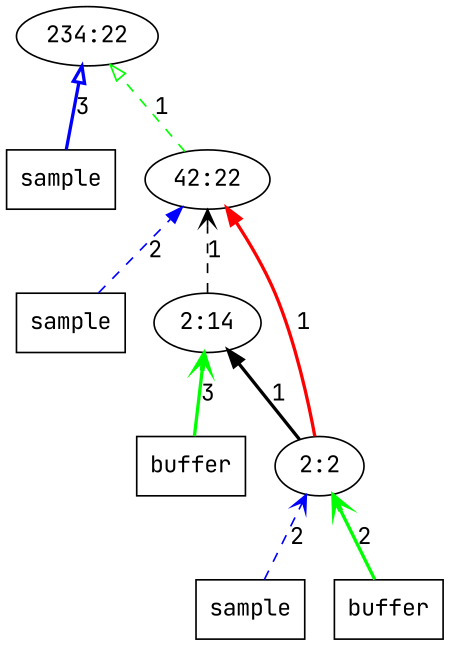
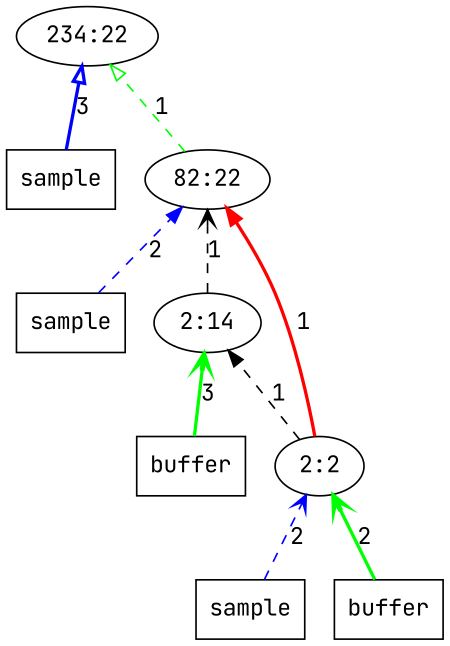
(208, 180) -> (208, 180)
(269, 402) -> (269, 402)
